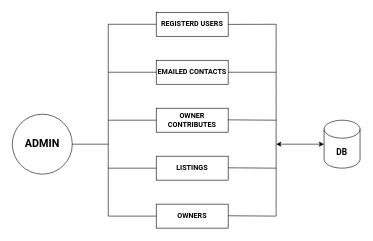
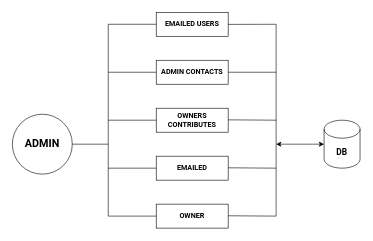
(192, 24) -> (192, 24)
(192, 72) -> (192, 72)
(192, 120) -> (192, 120)
(192, 168) -> (192, 168)
(192, 216) -> (192, 216)
